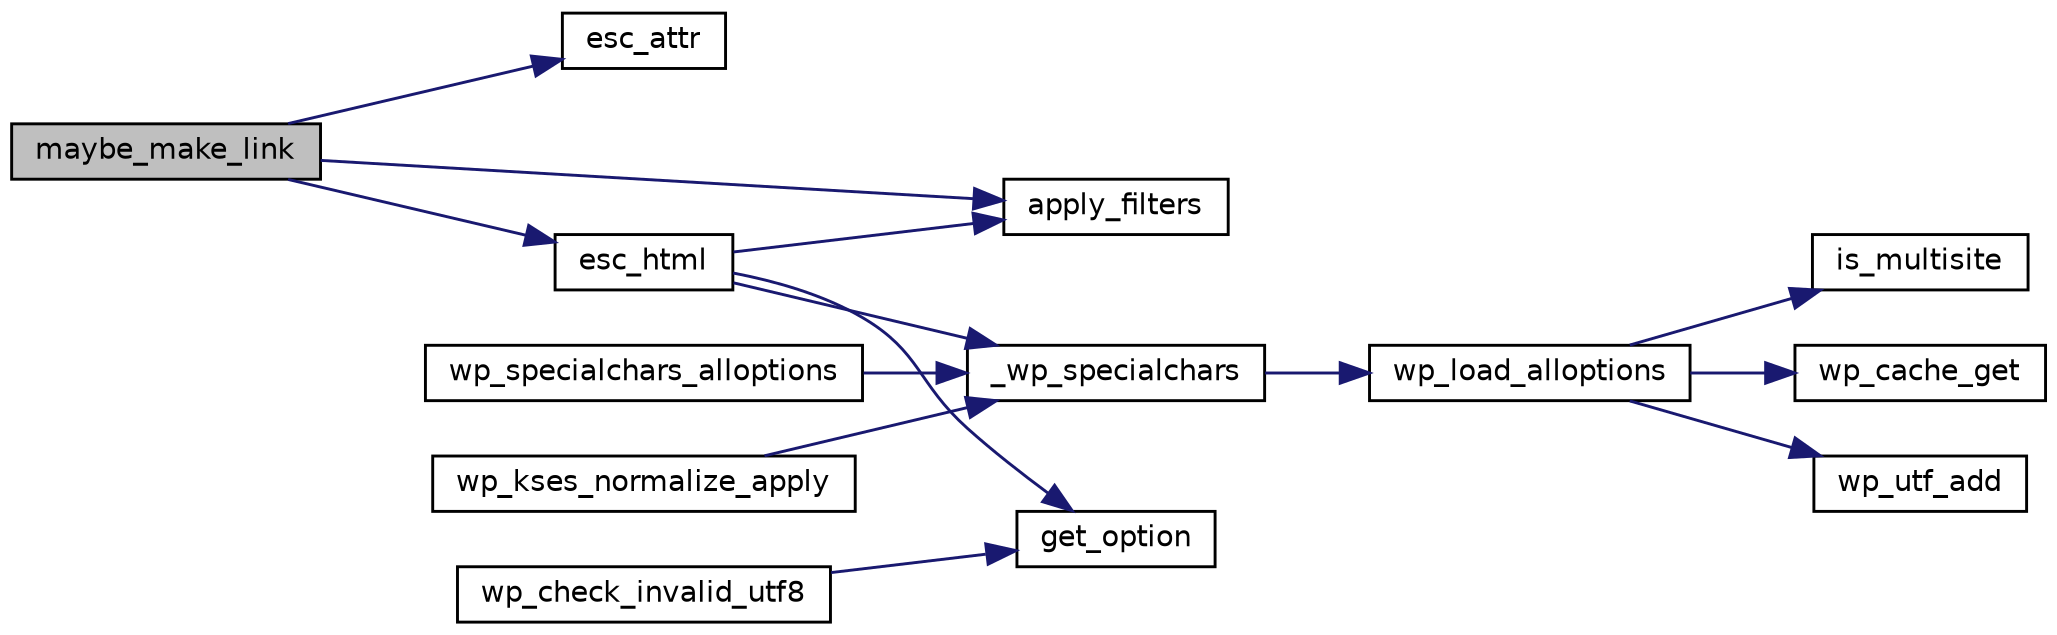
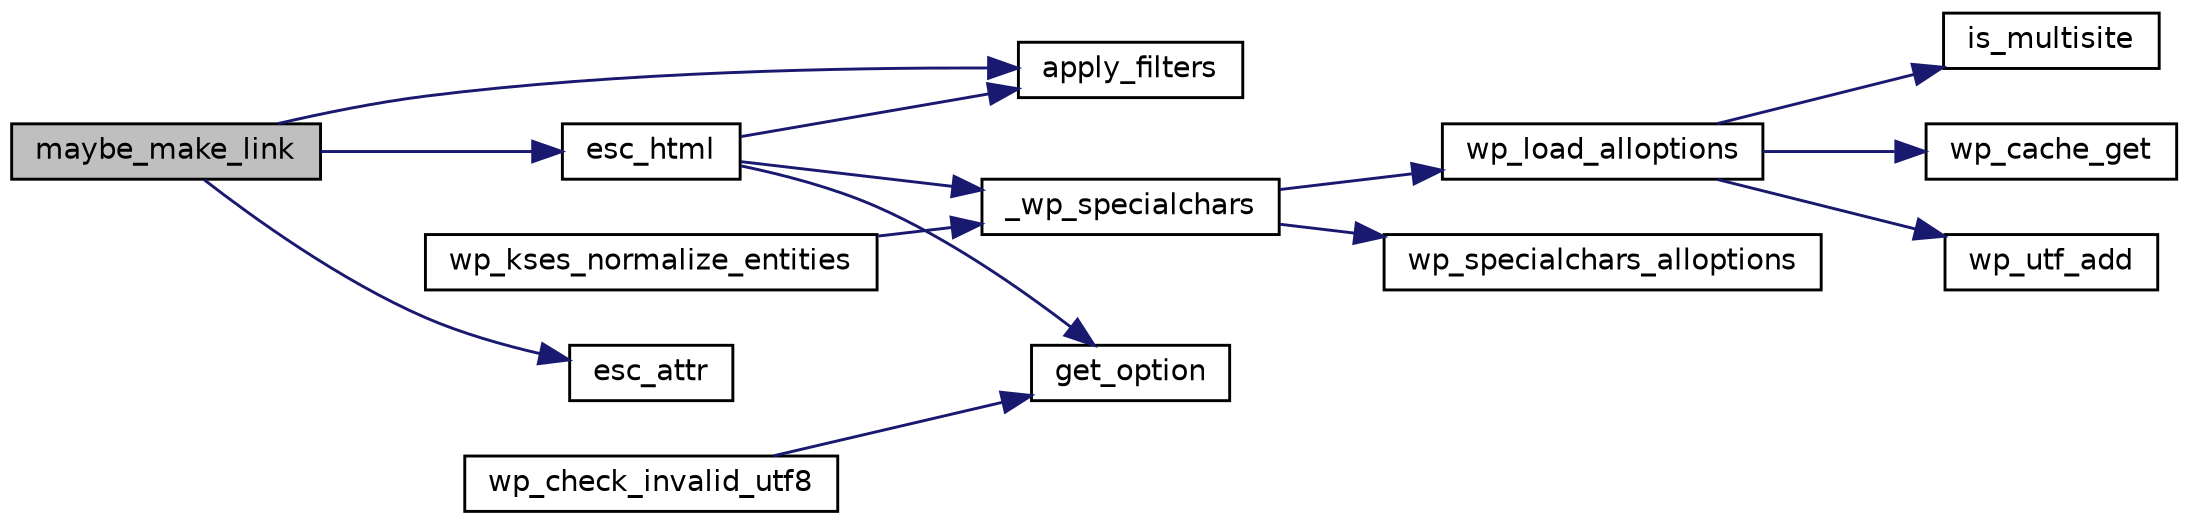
(898, 373) -> (1317, 229)
(644, 484) -> (651, 262)
